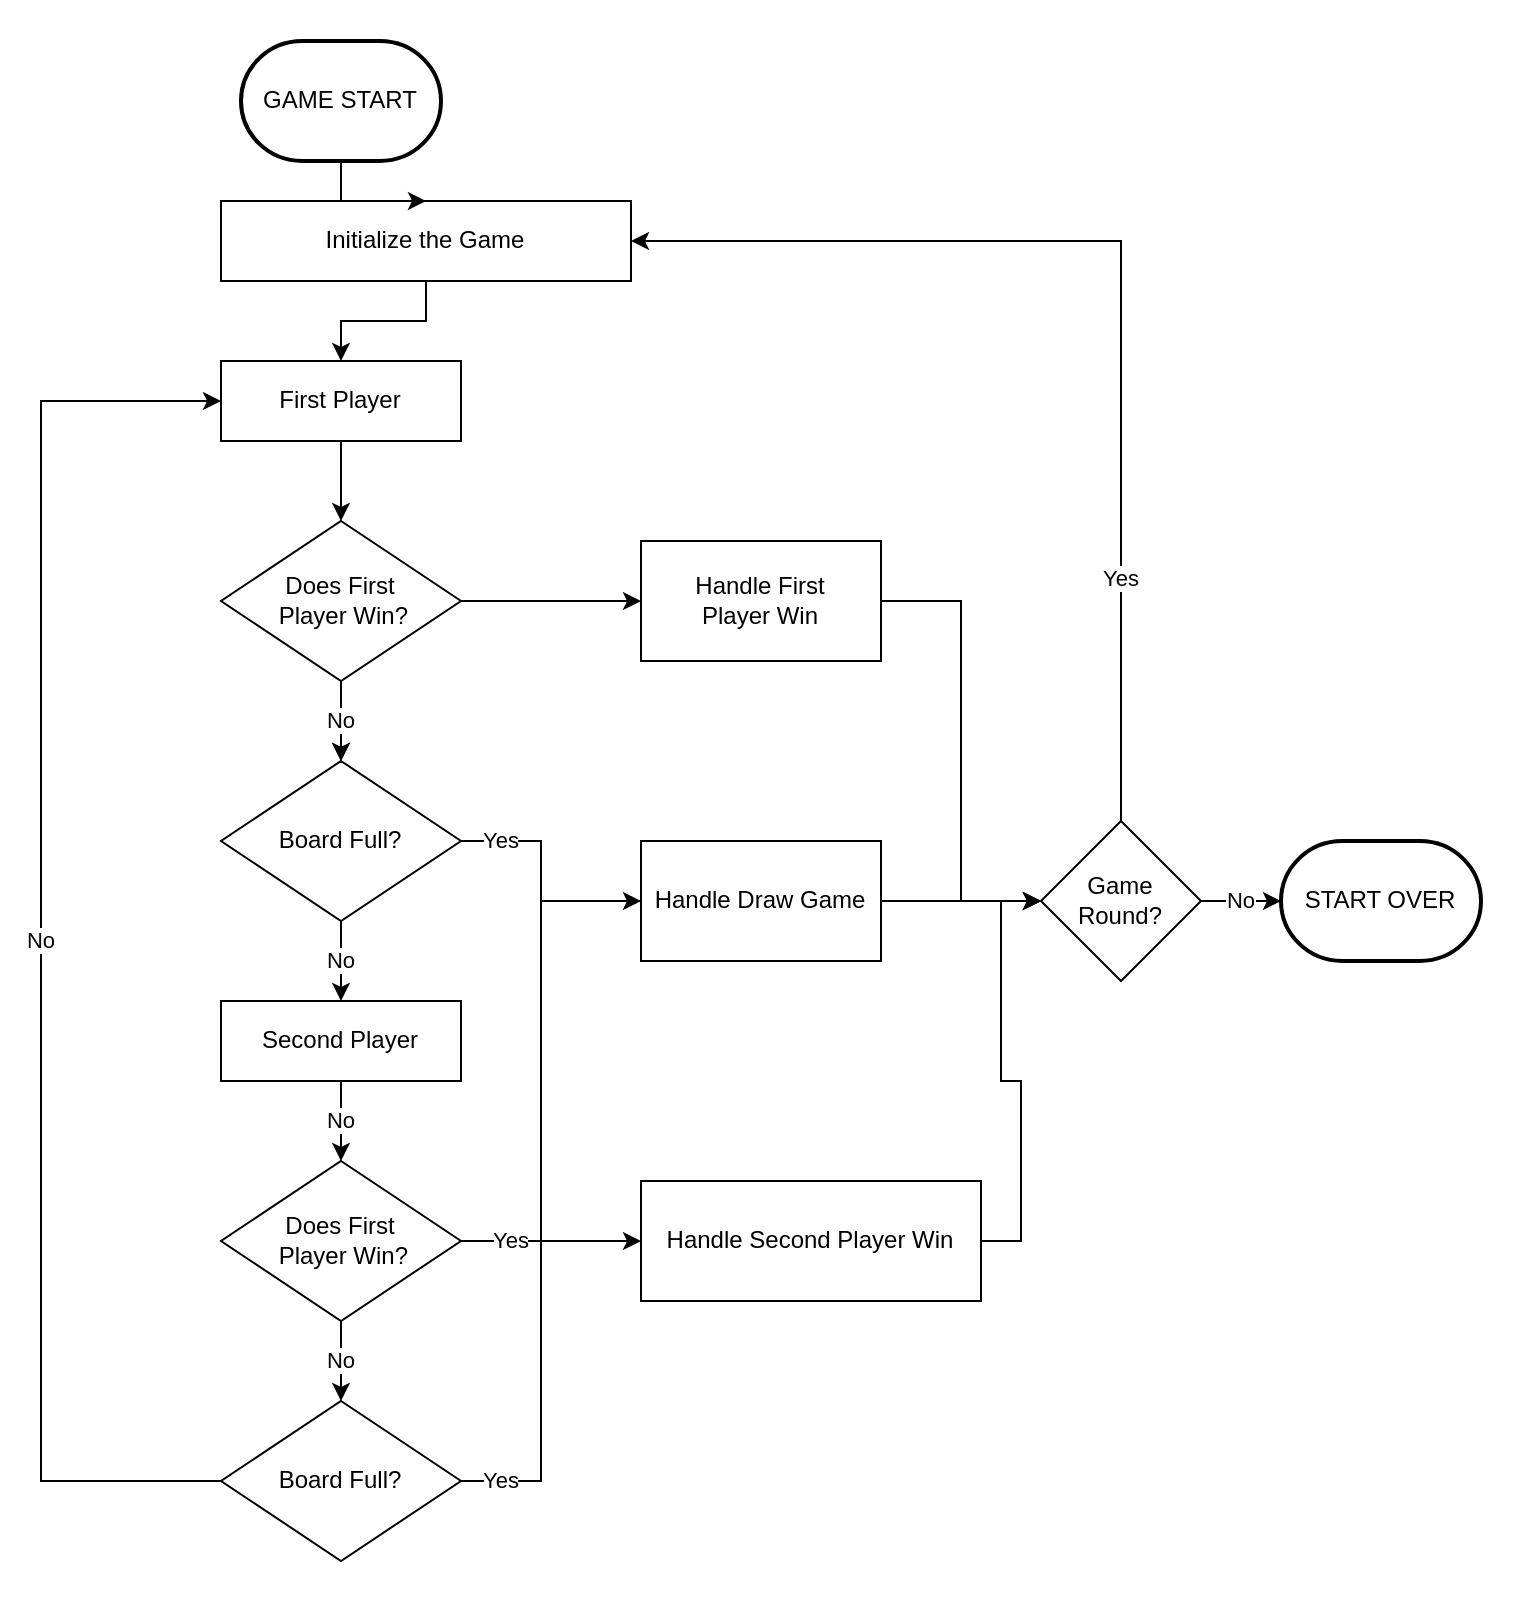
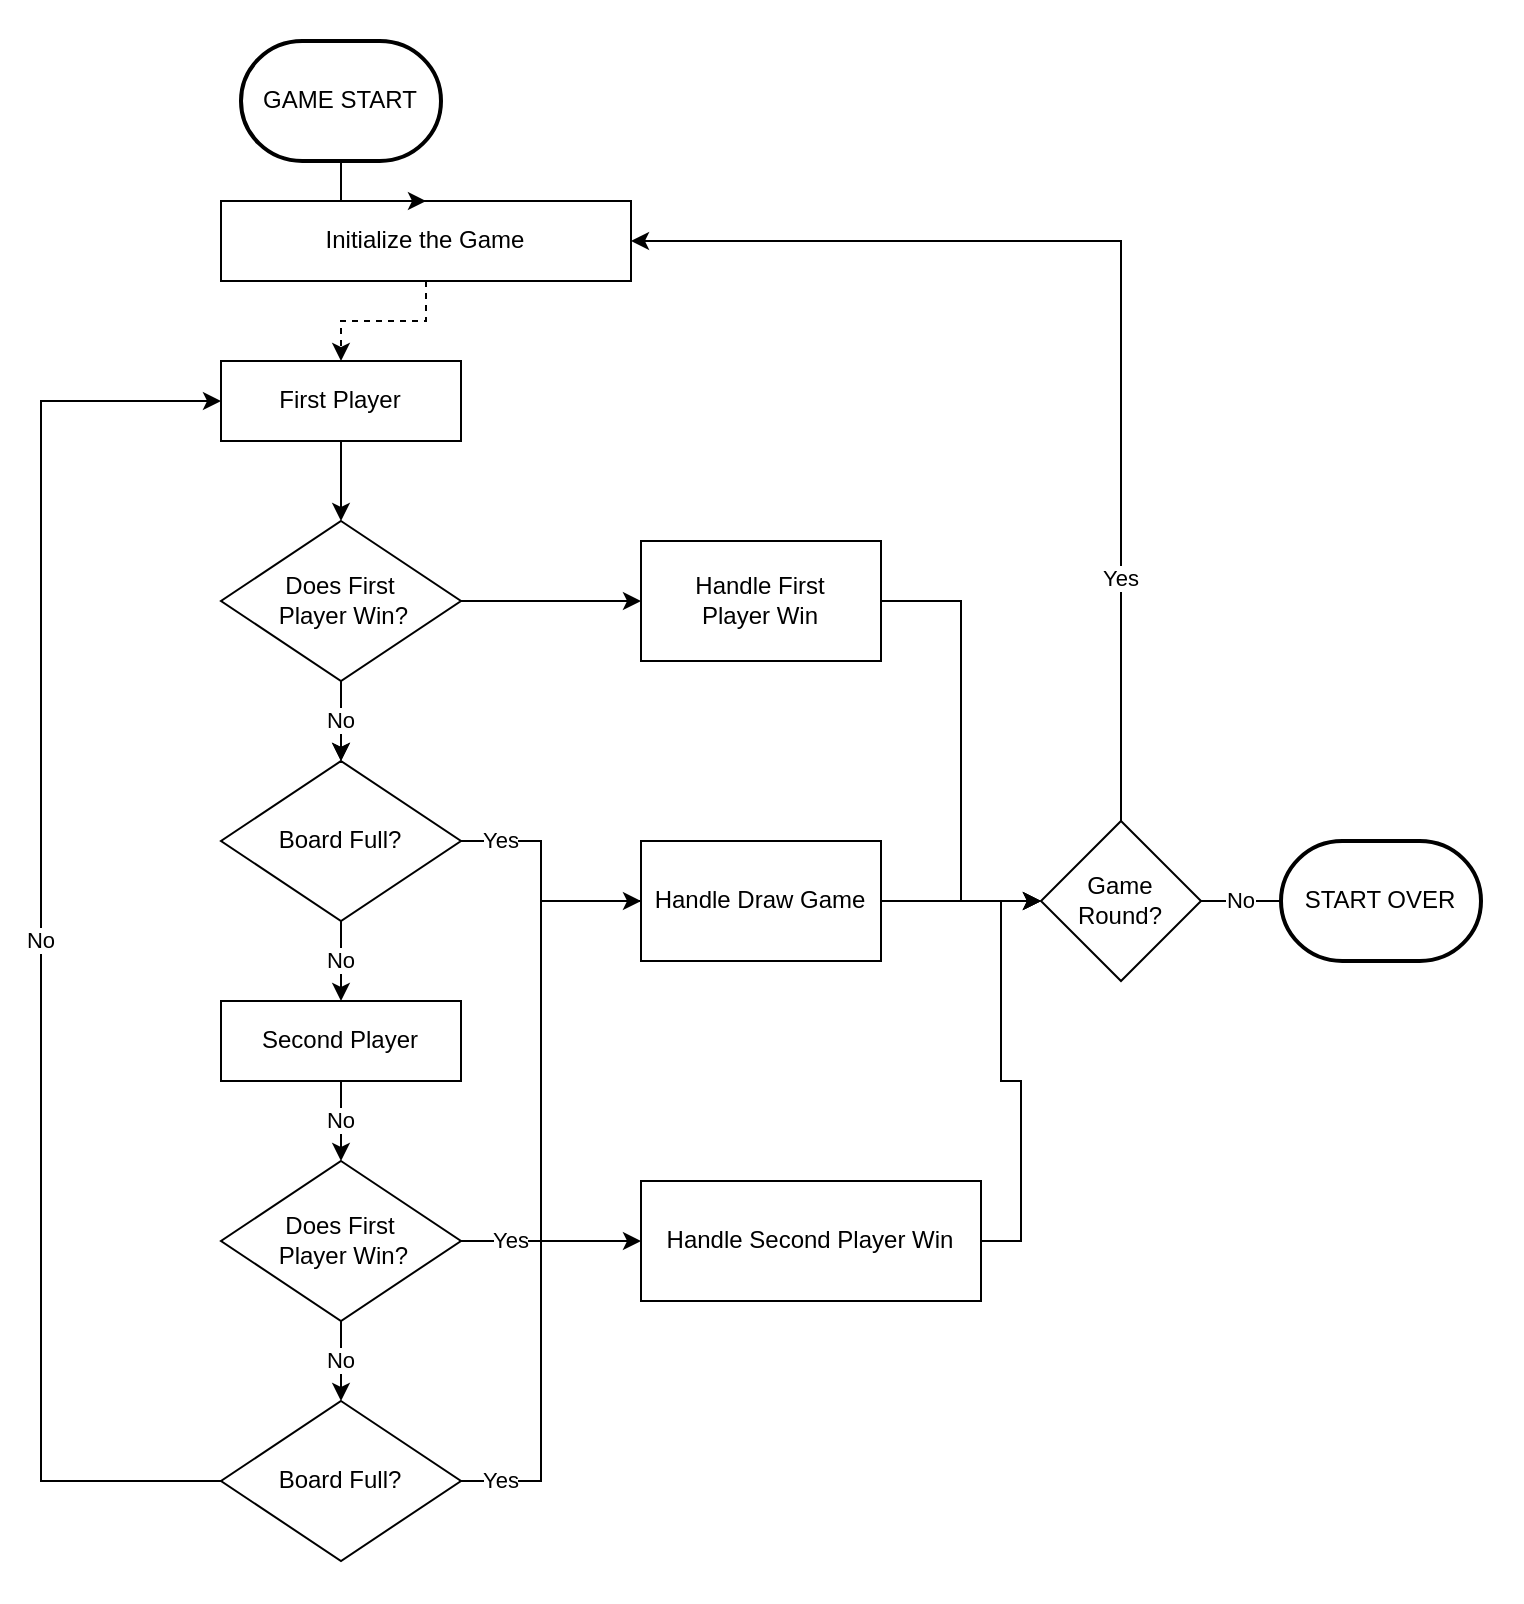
(388, 321) -> (388, 321)
(1266, 901) -> (1271, 901)
